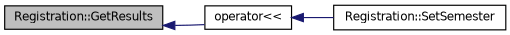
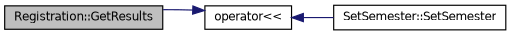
(420, 18) -> (420, 18)
(190, 25) -> (178, 10)
